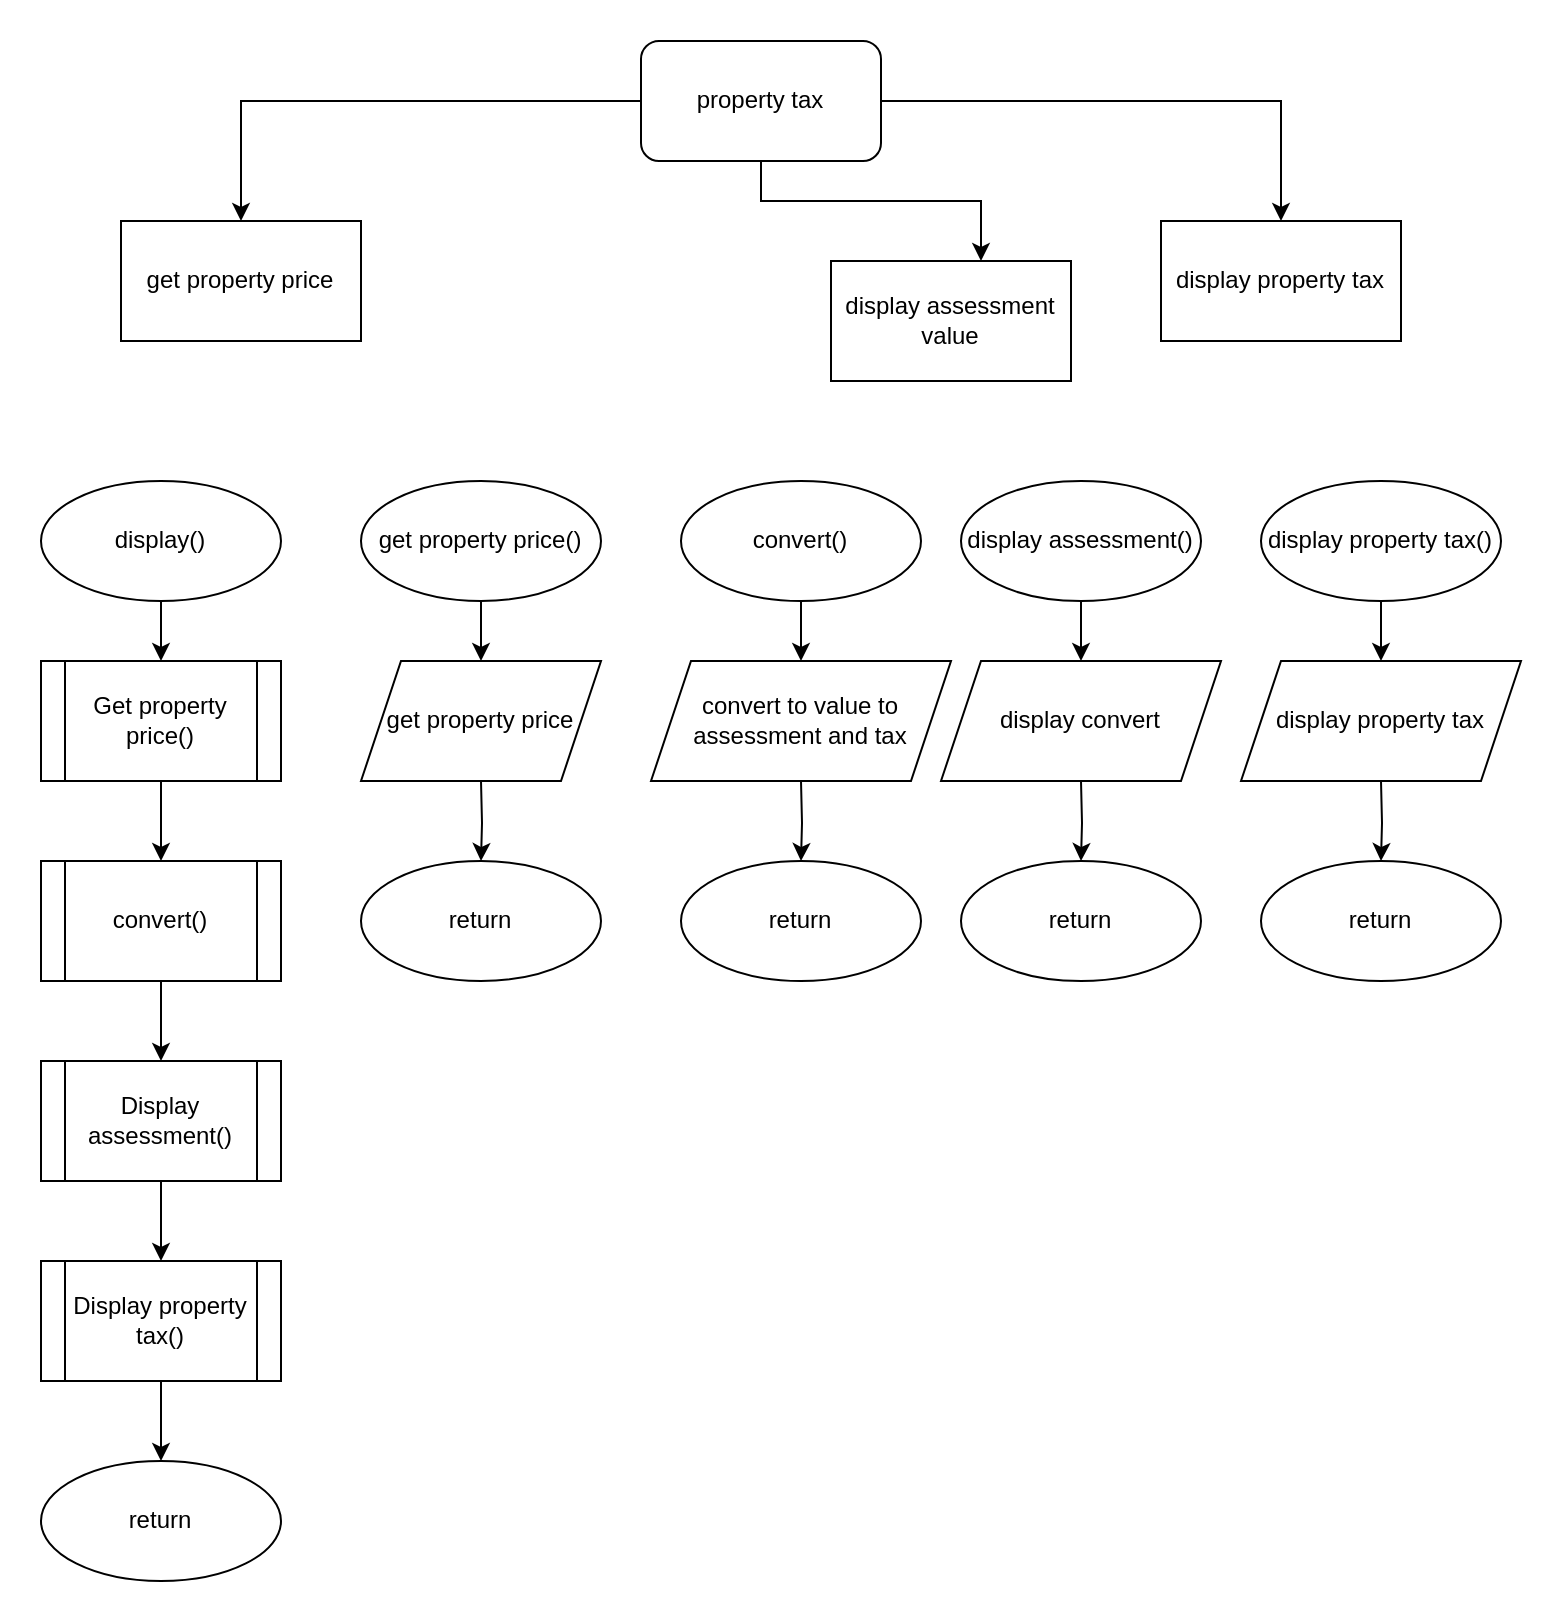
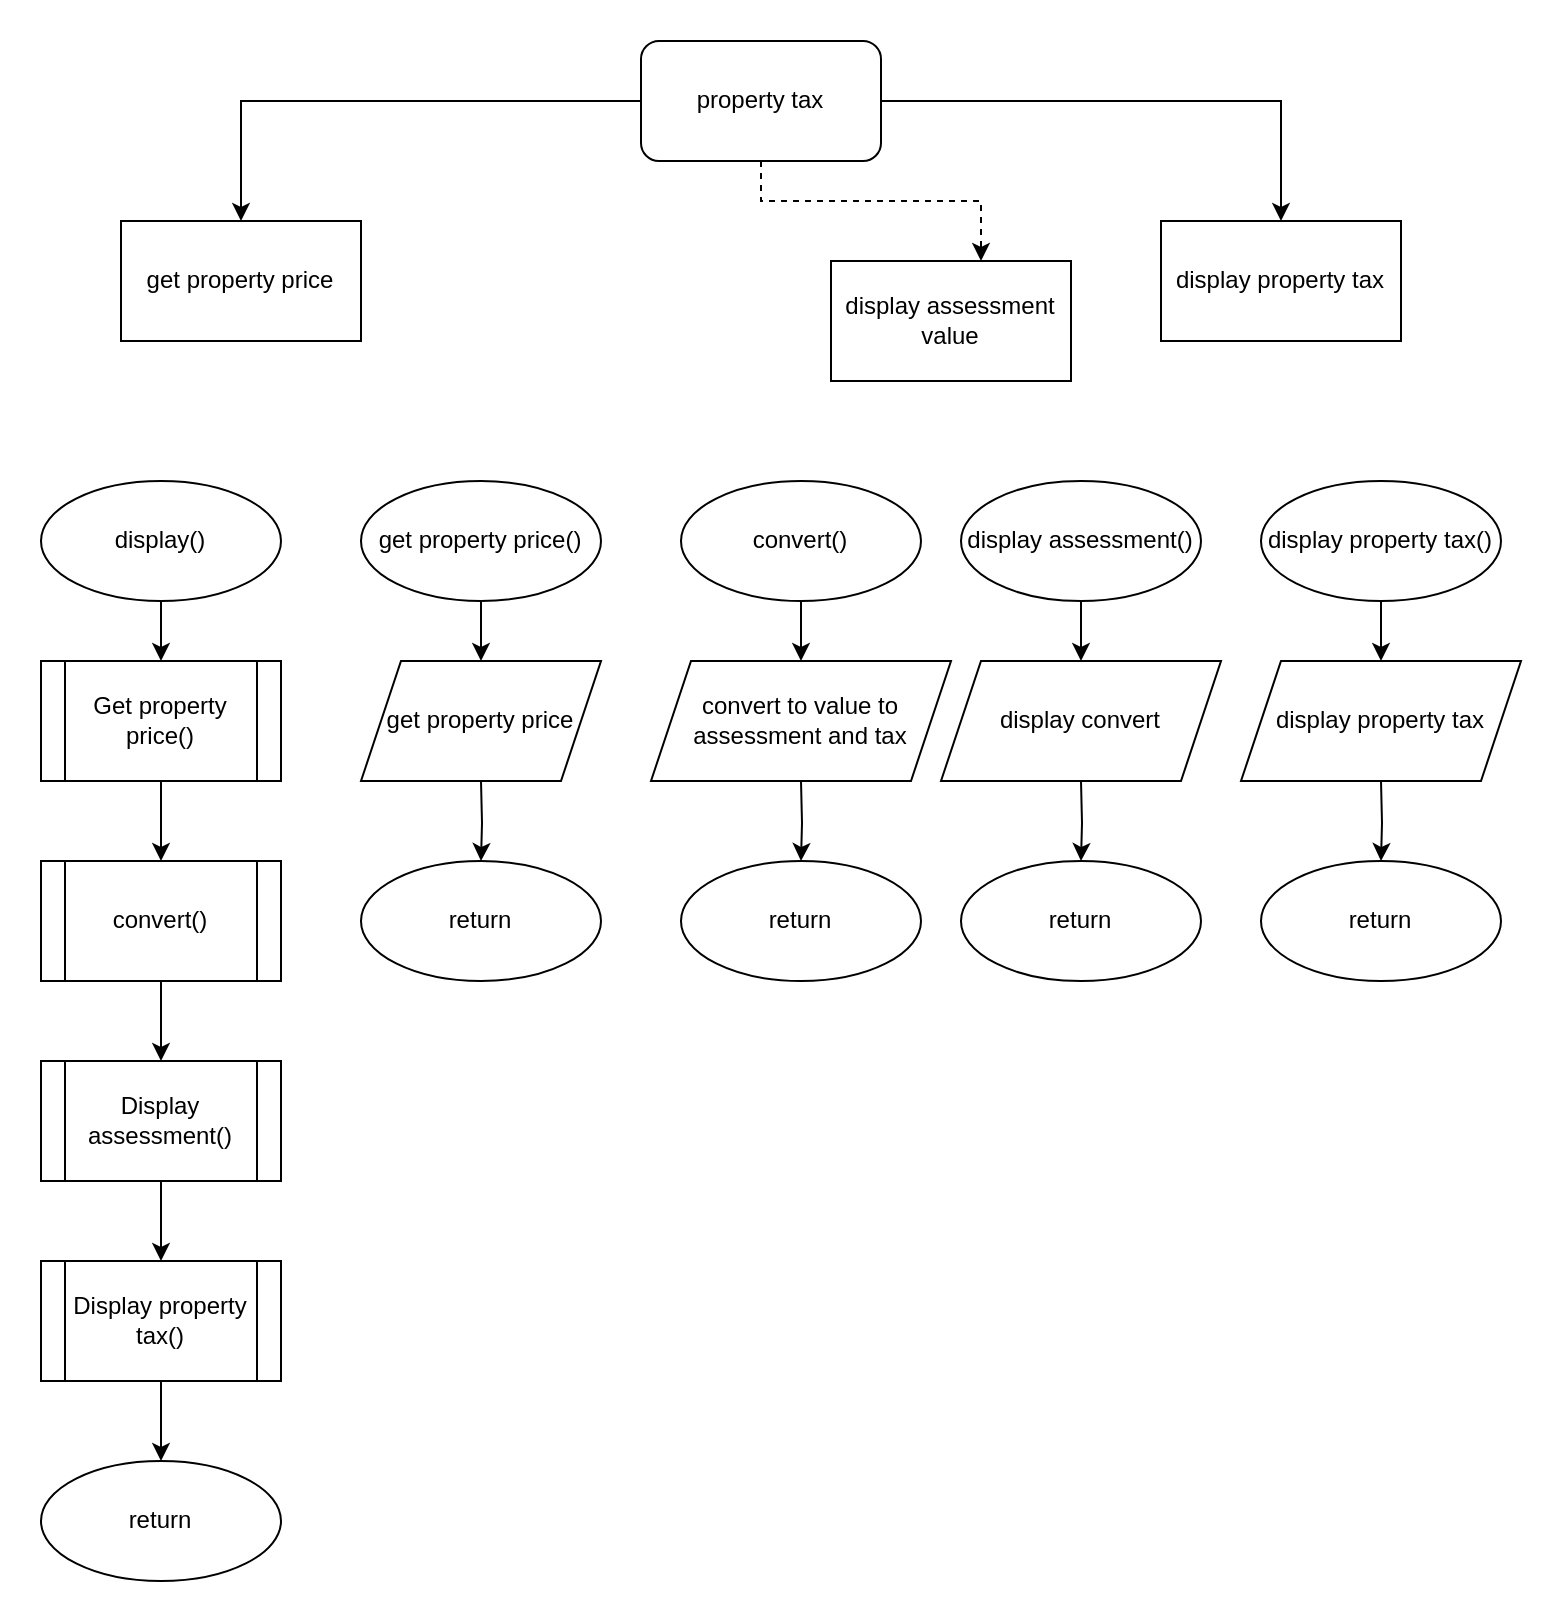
(873, 201) -> (873, 201)
